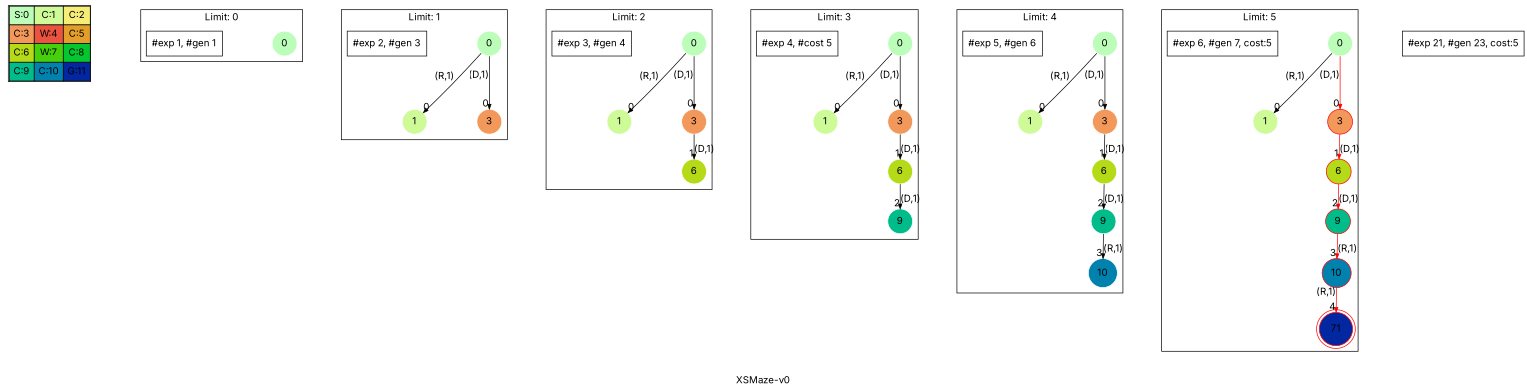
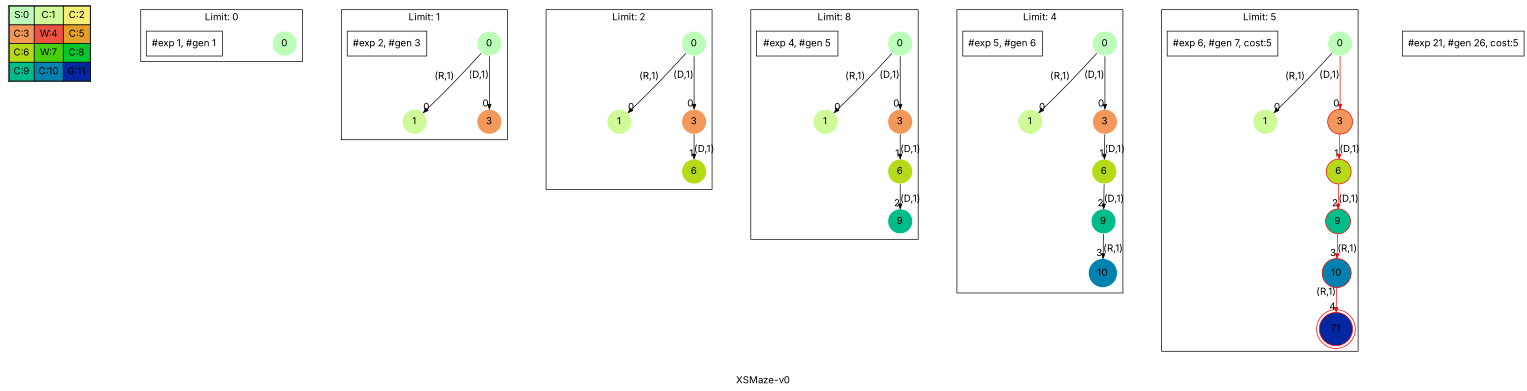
(834, 18) -> (834, 18)
(592, 44) -> none
(797, 44) -> (797, 44)
(1463, 44) -> (1463, 44)
